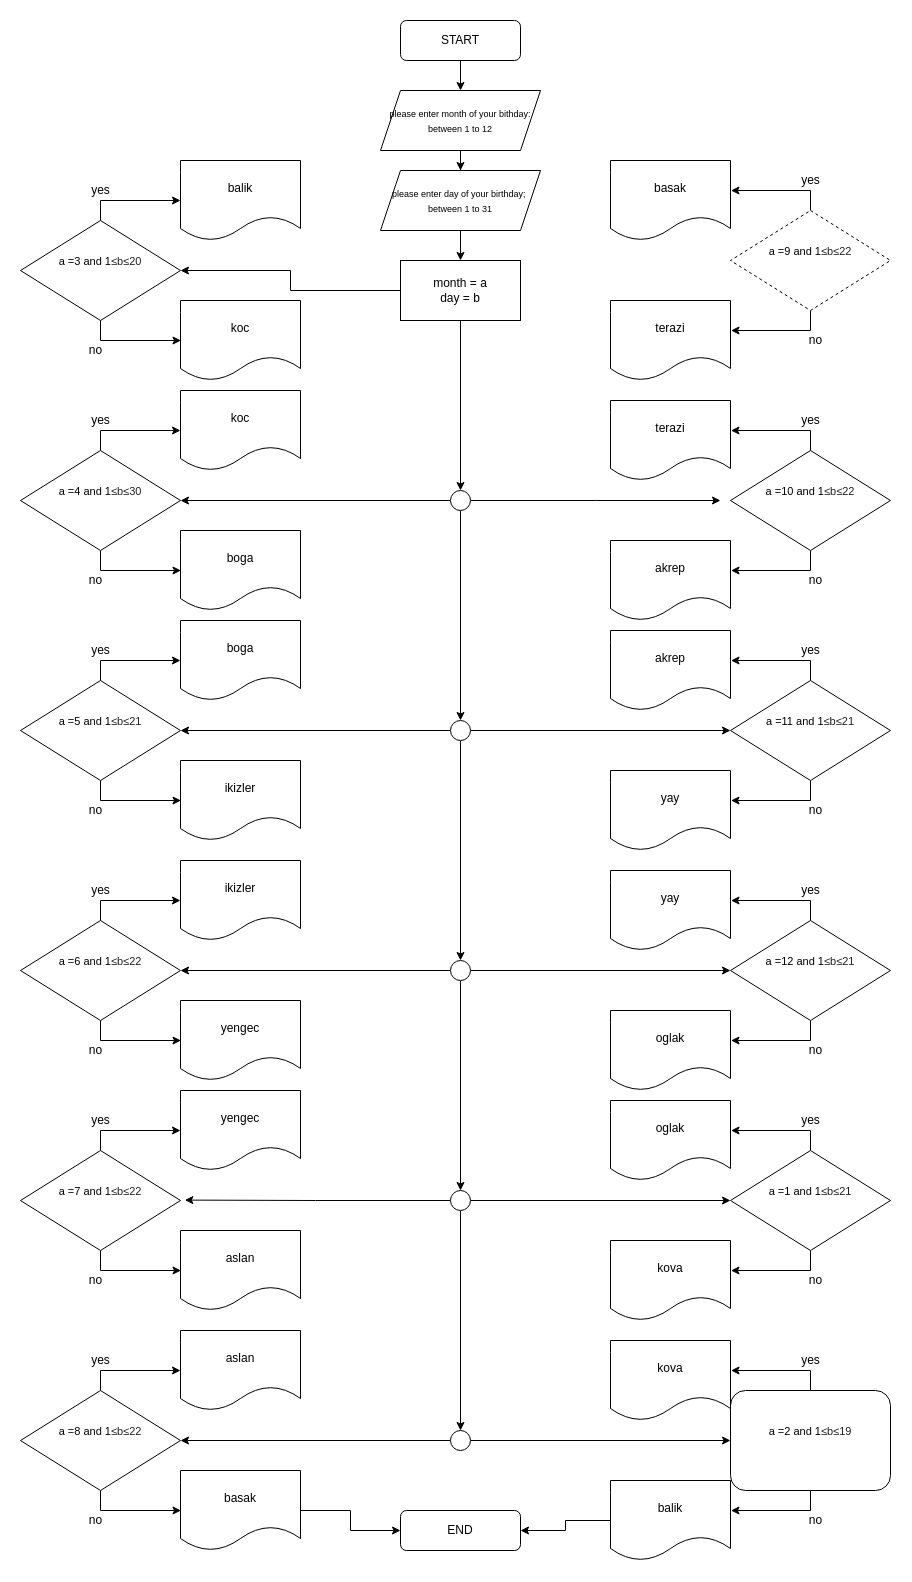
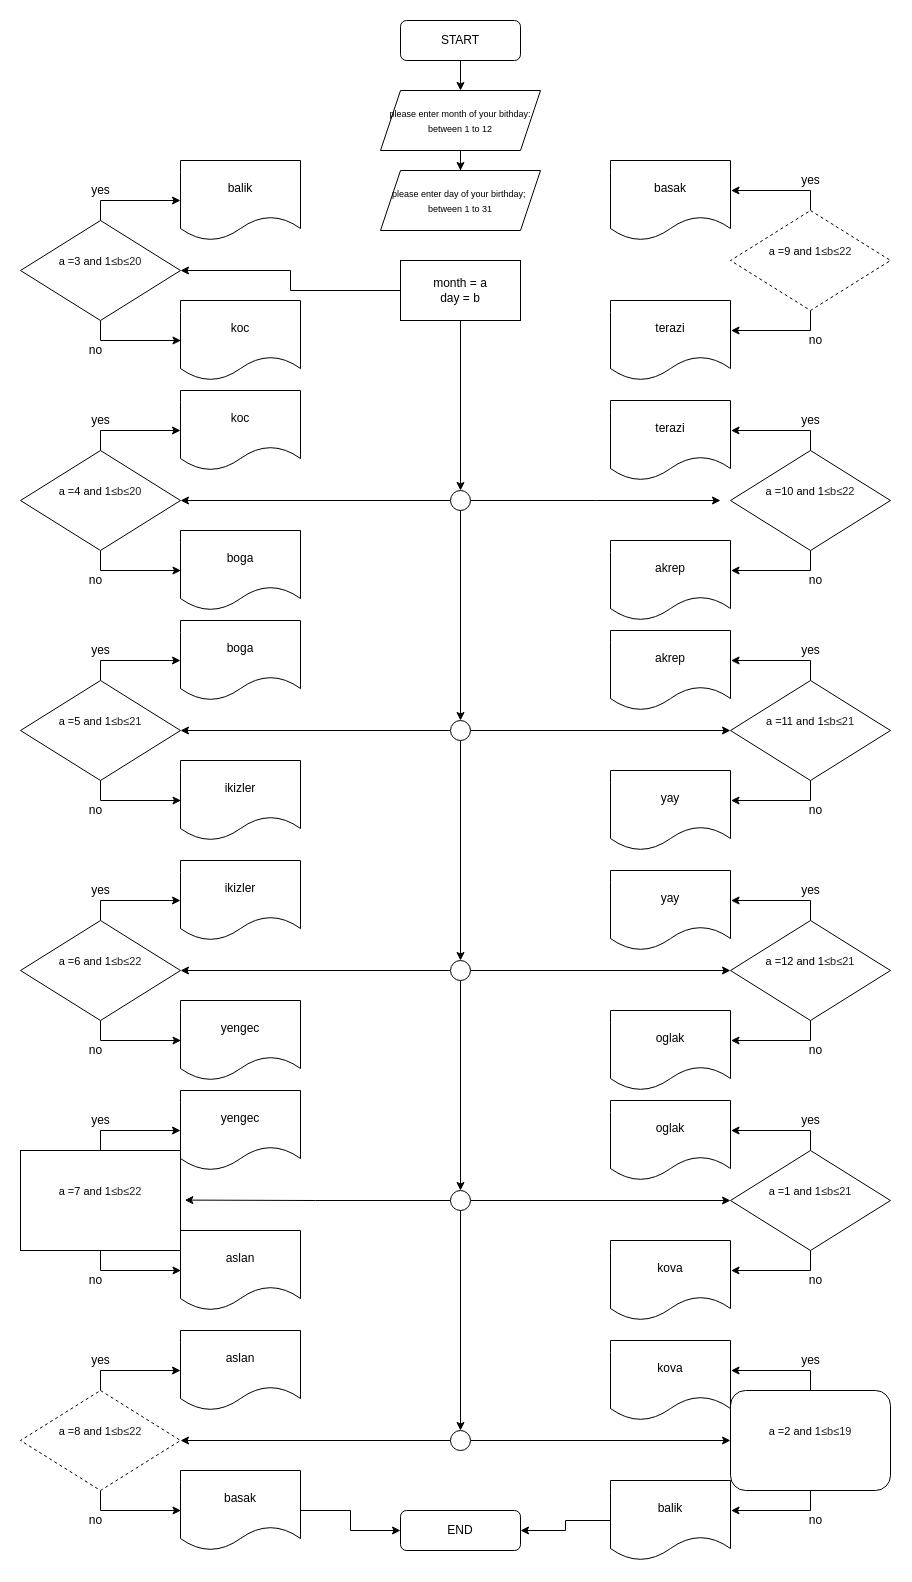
(461, 250) -> none
(101, 499) -> (101, 499)
(101, 1201) -> (101, 1201)
(101, 1441) -> (101, 1441)
